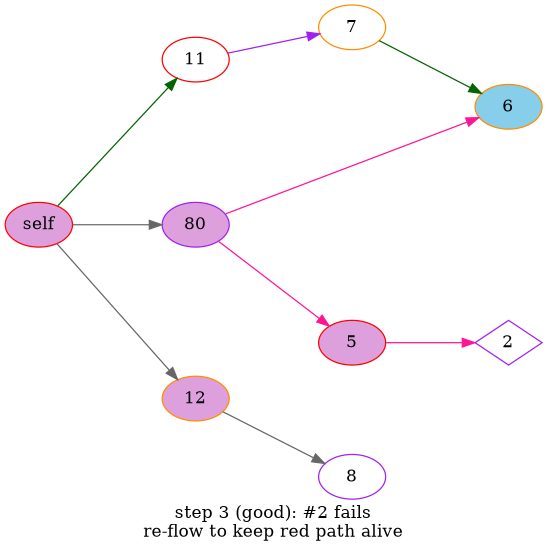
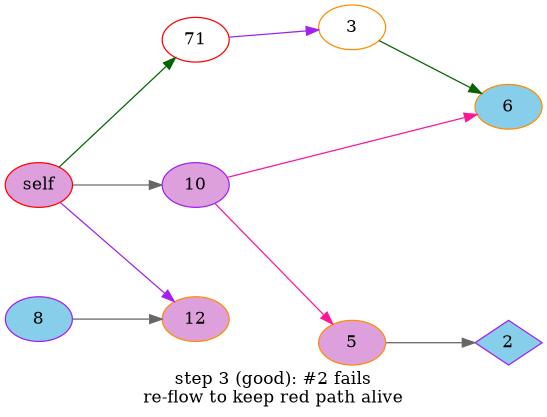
(352, 27) -> (352, 27)
(196, 60) -> (196, 40)
(196, 225) -> (196, 185)
(113, 307) -> (112, 248)
(352, 343) -> (352, 343)
(424, 343) -> (424, 343)
(509, 343) -> (509, 343)
(268, 435) -> (111, 319)
(352, 477) -> (39, 319)
